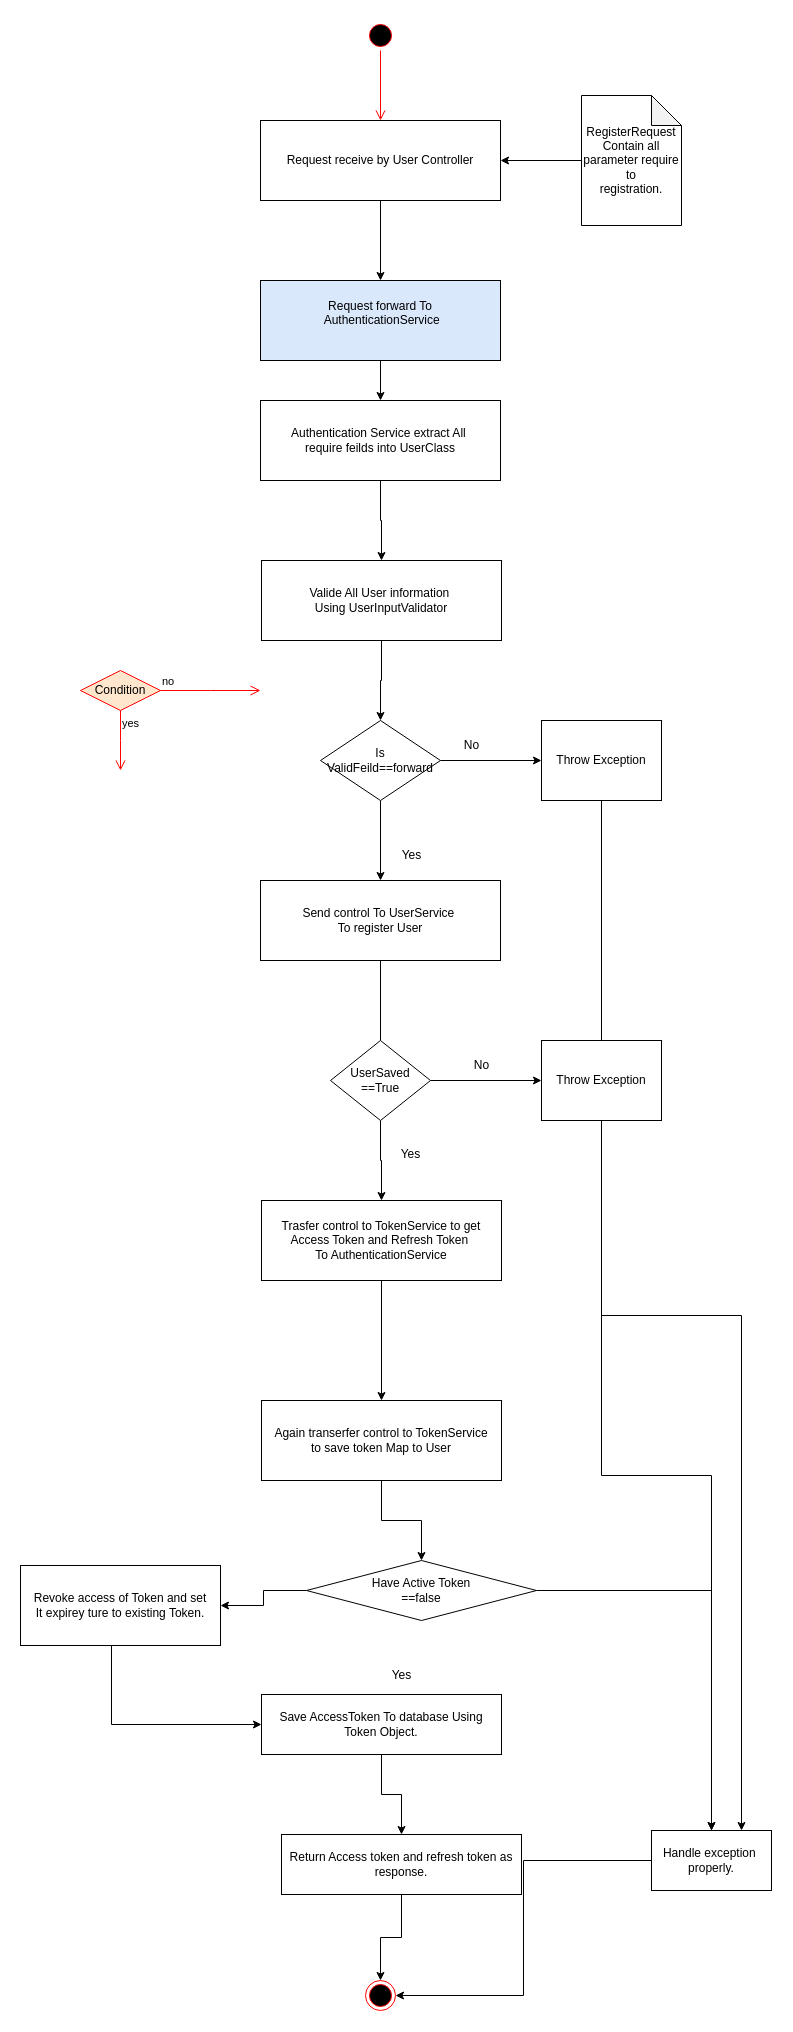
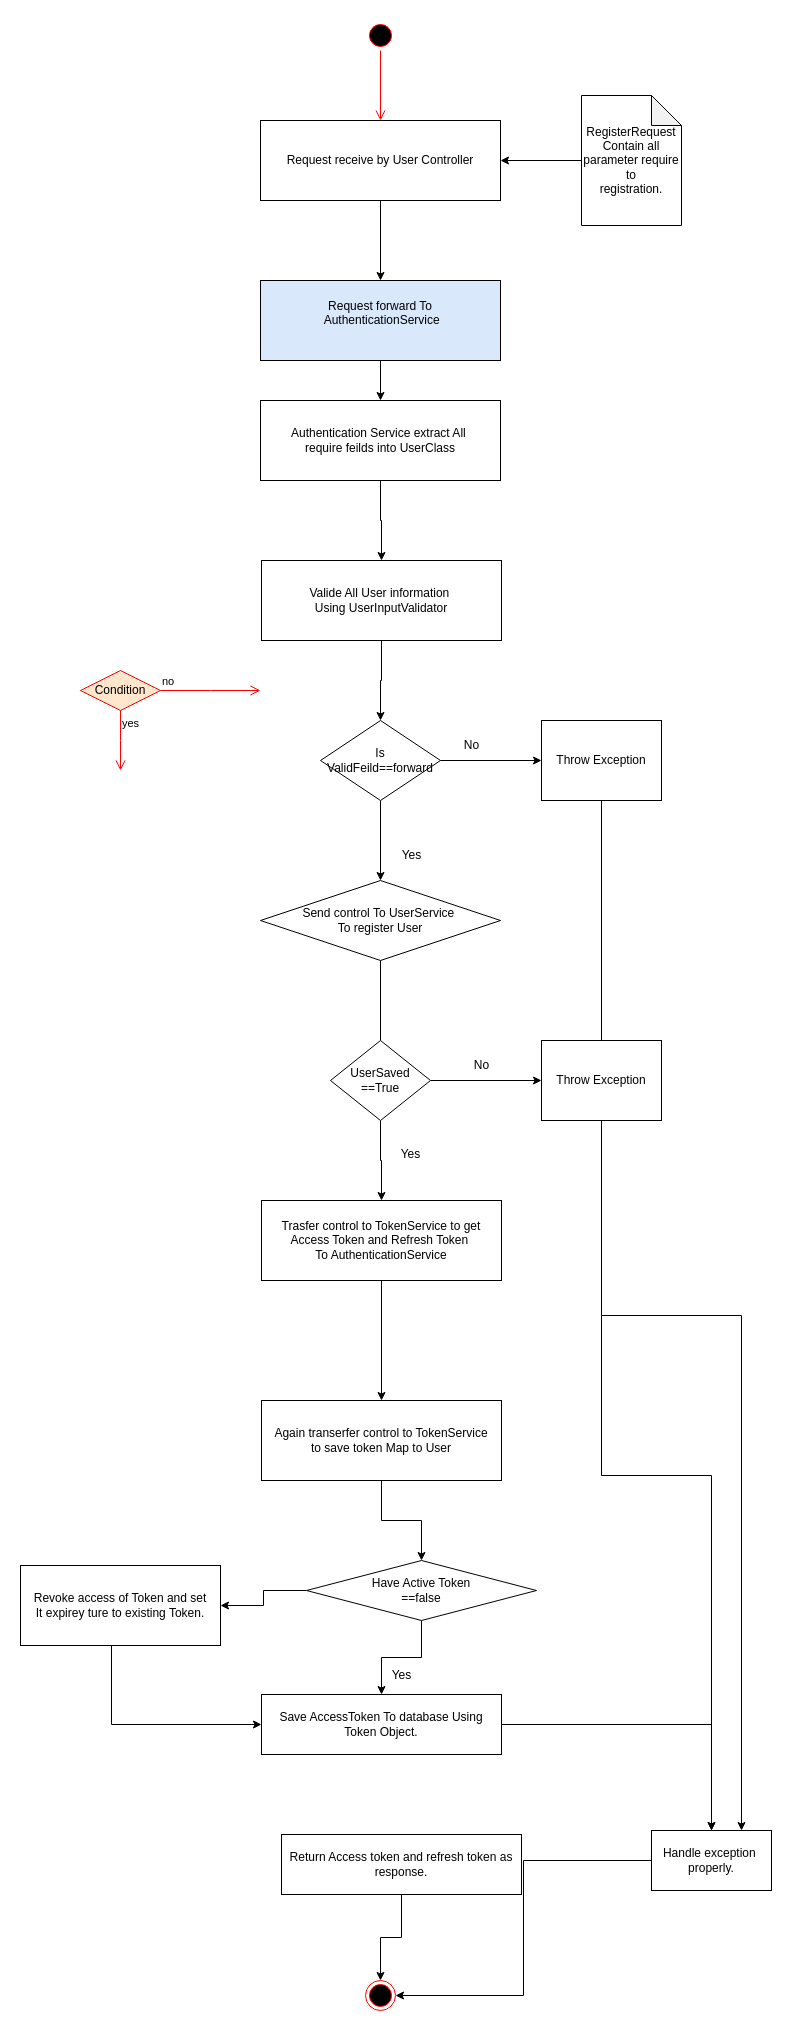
(381, 921) -> (381, 921)
(623, 1591) -> (406, 1658)
(388, 1795) -> (605, 1725)
